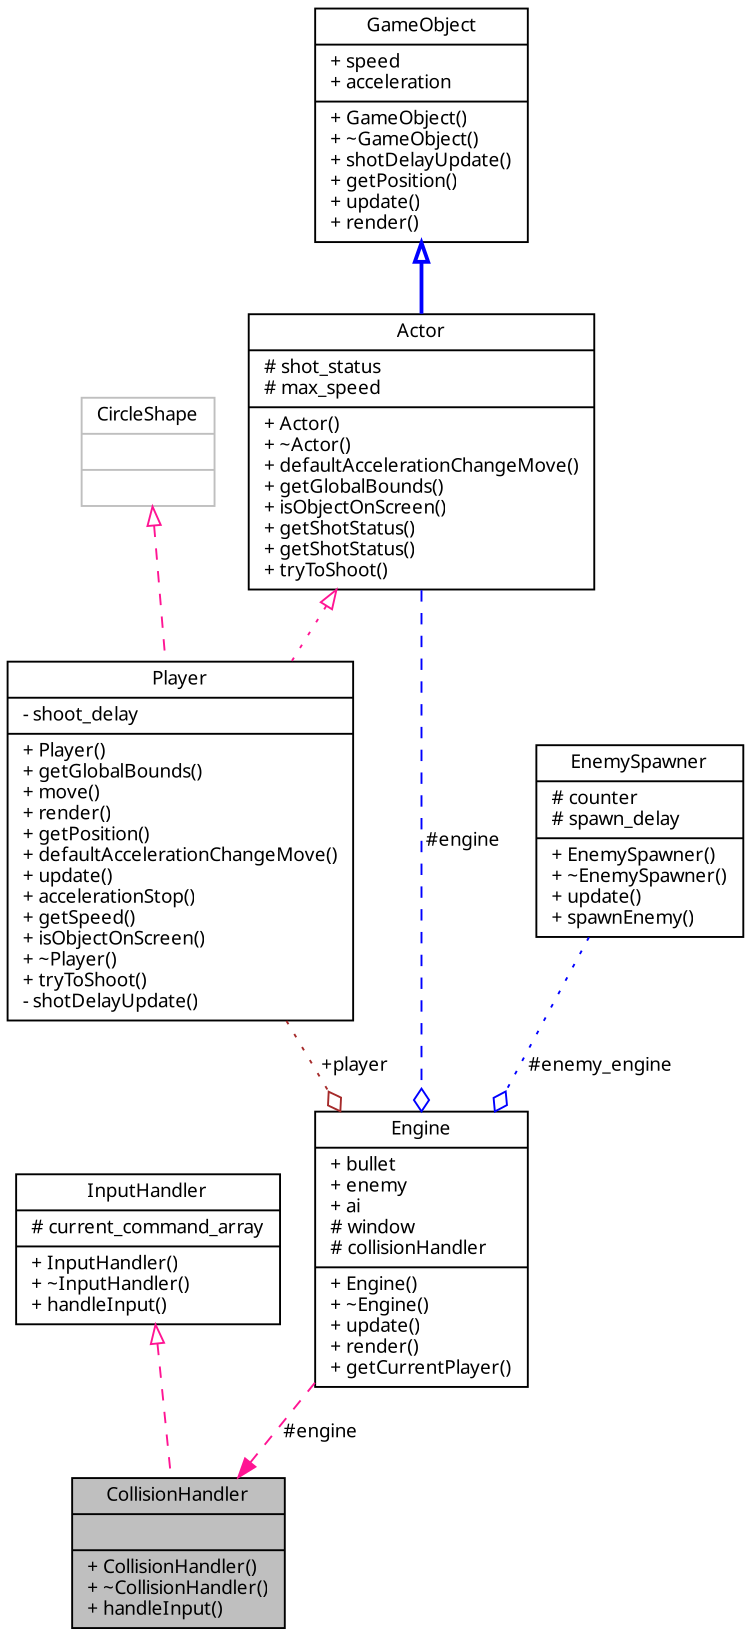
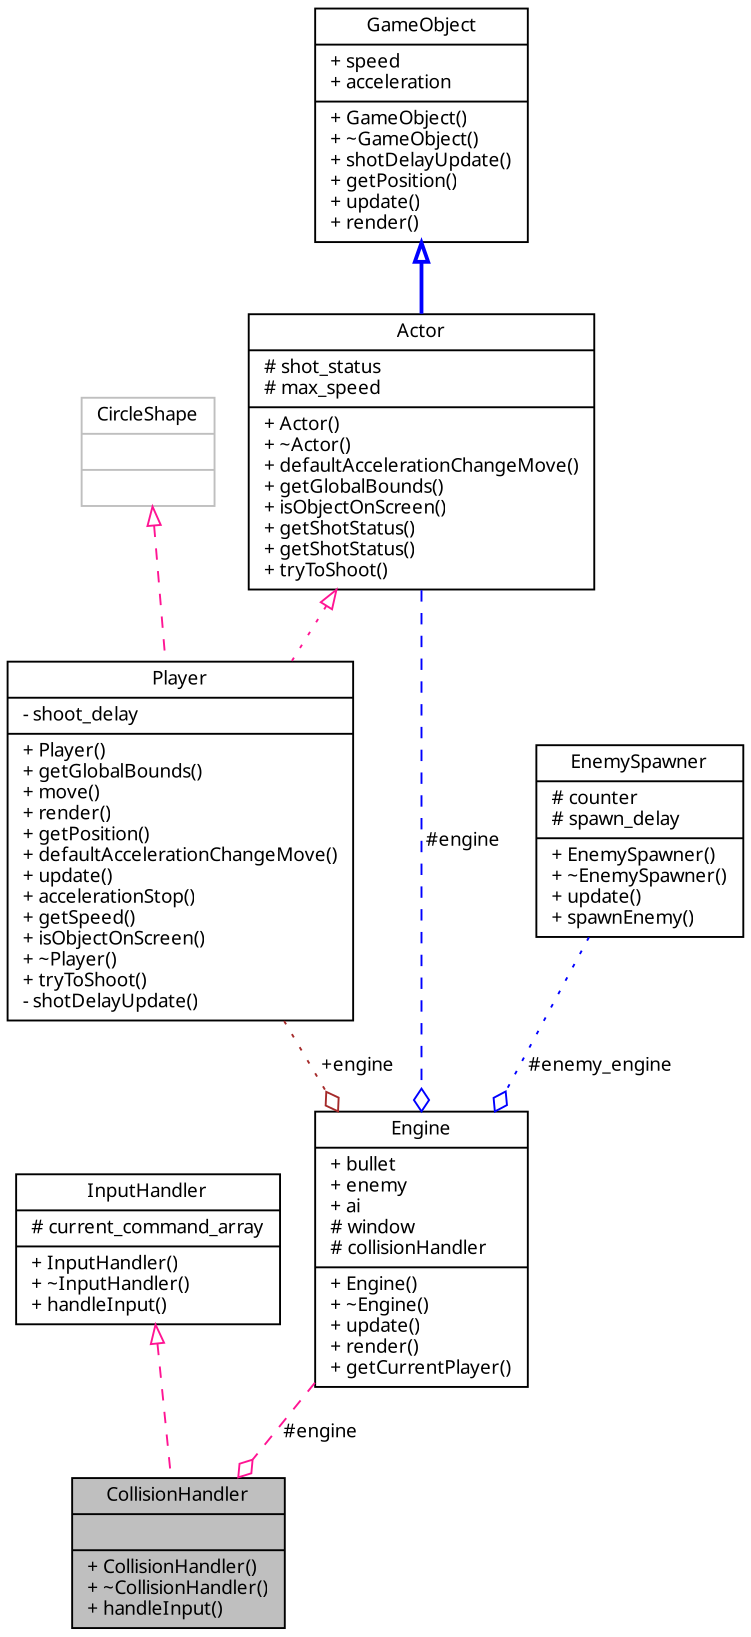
(353, 1066) -> (356, 1066)
(283, 1422) -> (284, 1421)
